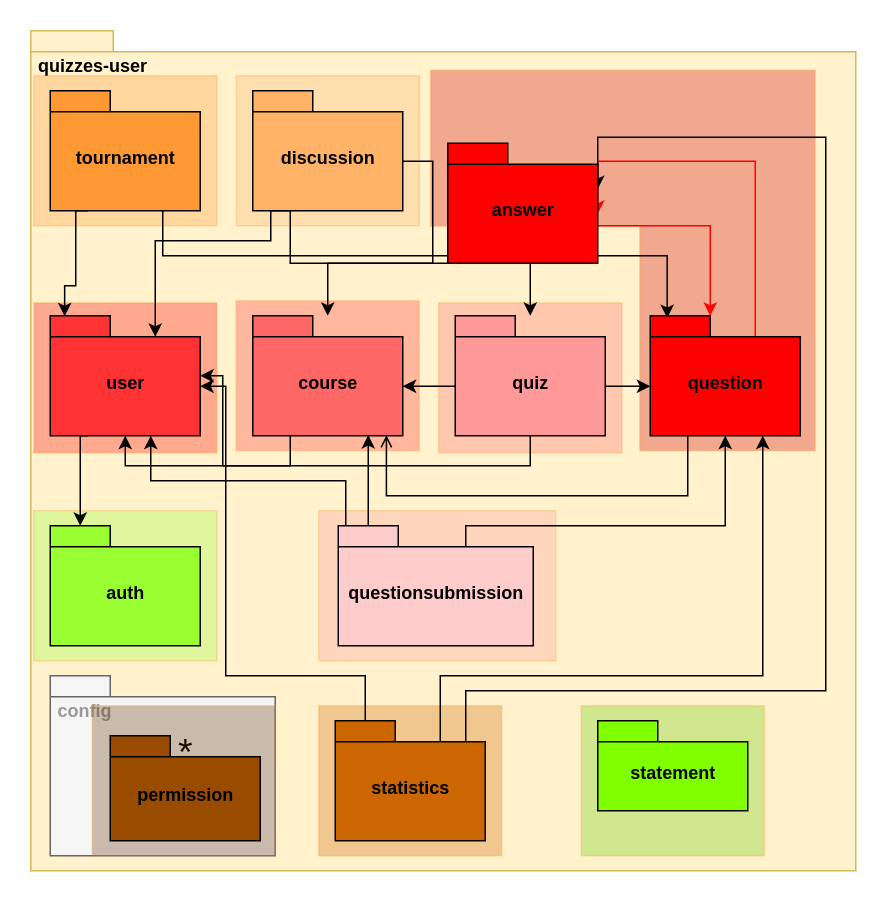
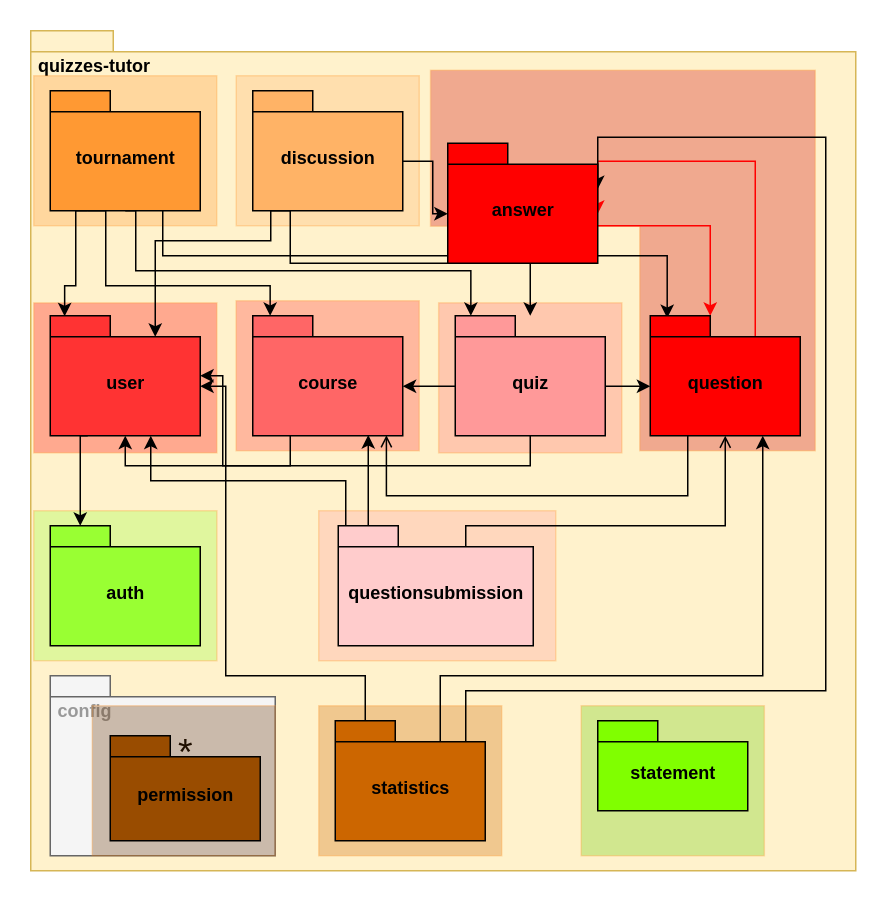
(92, 67) -> (97, 67)
(433, 233) -> (433, 212)
none -> (289, 271)
none -> (159, 286)
(725, 447) -> (725, 444)
